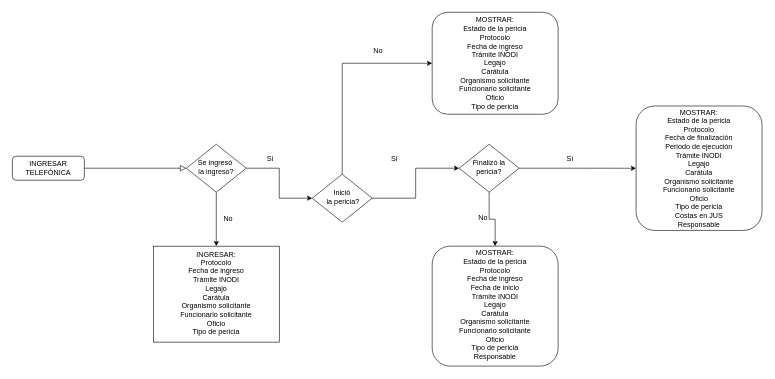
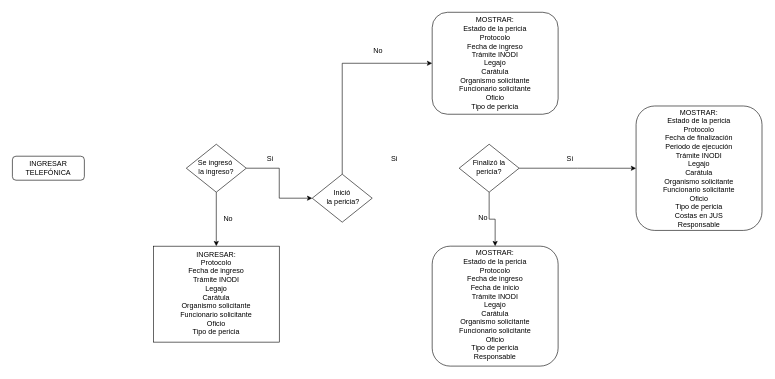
(132, 168) -> none
(416, 198) -> none
